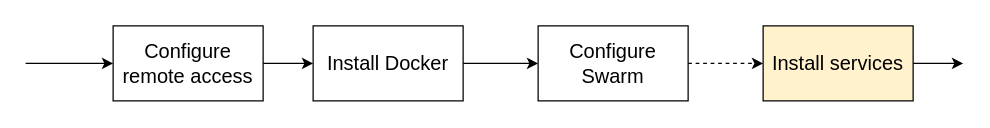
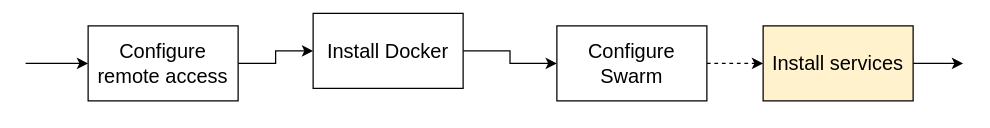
(188, 63) -> (163, 63)
(388, 63) -> (388, 51)
(613, 63) -> (632, 63)
